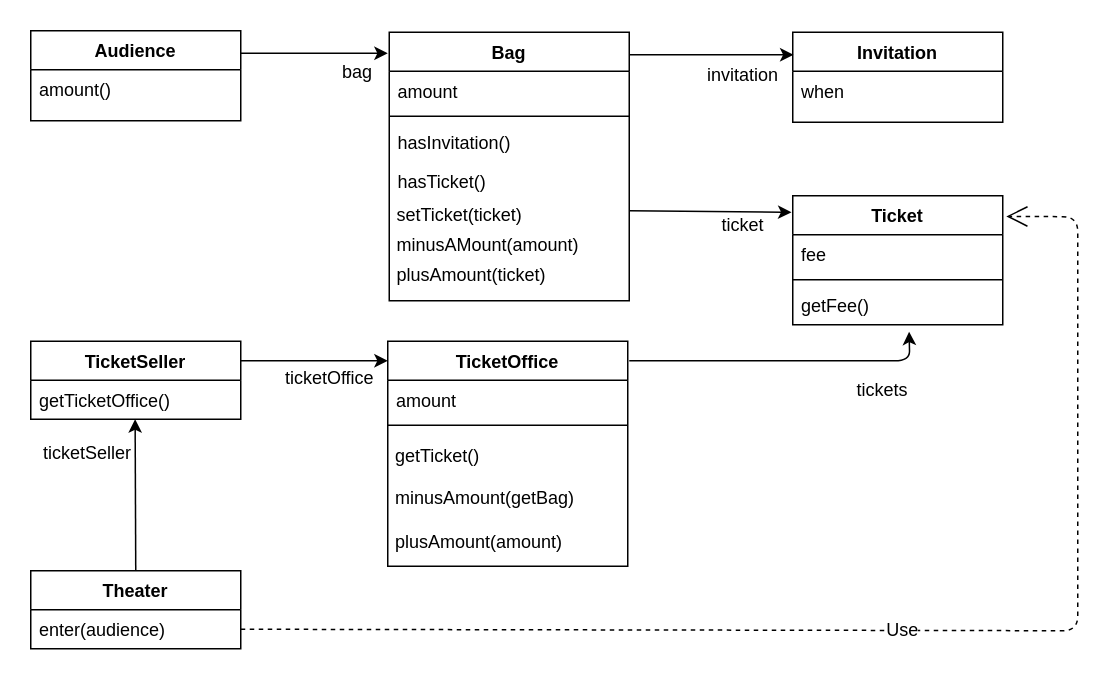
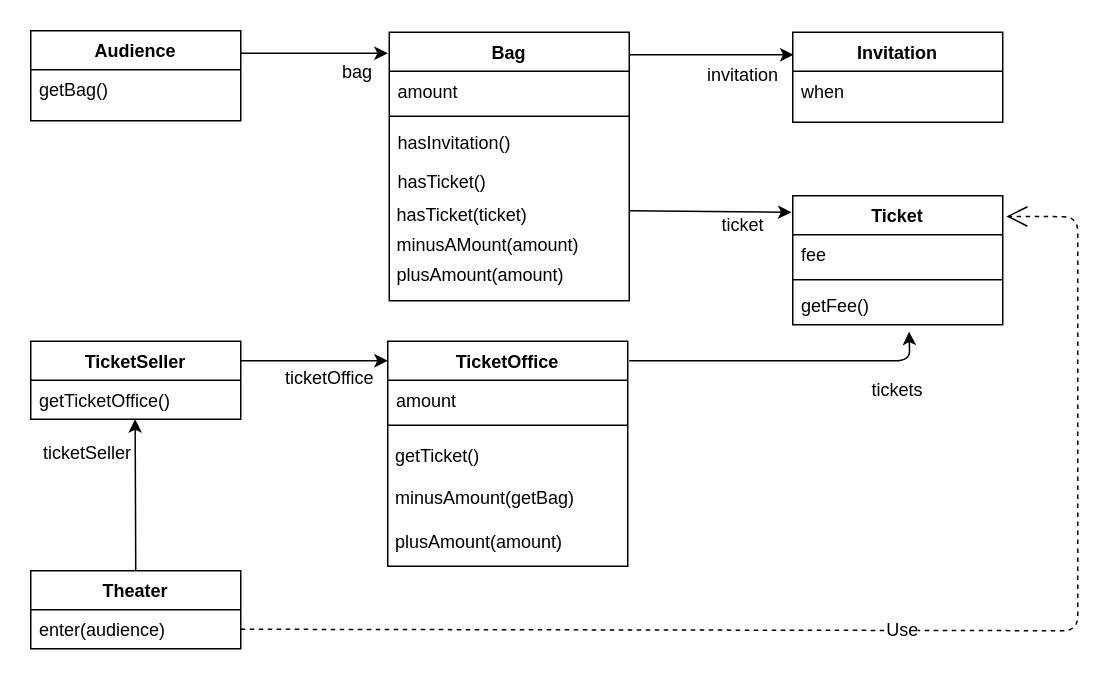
(79, 90) -> (79, 90)
(473, 215) -> (473, 215)
(478, 275) -> (481, 275)
(883, 391) -> (898, 391)
